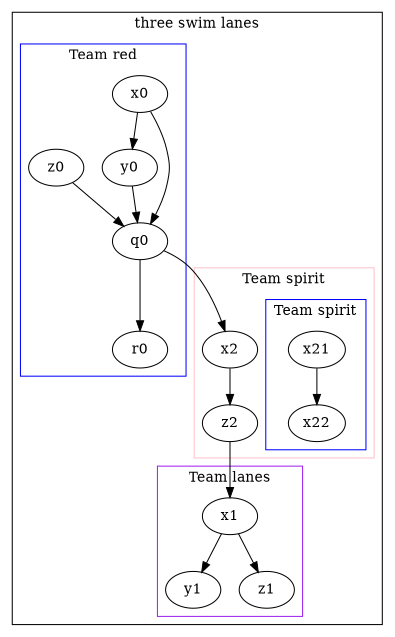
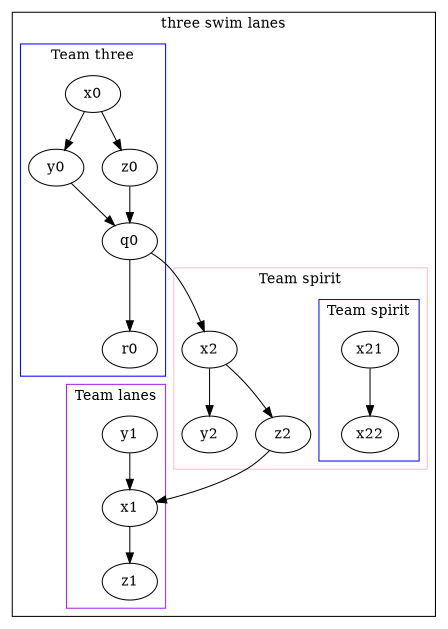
(103, 56) -> (93, 56)
(169, 162) -> (109, 126)
none -> (210, 434)
(214, 548) -> (130, 466)
